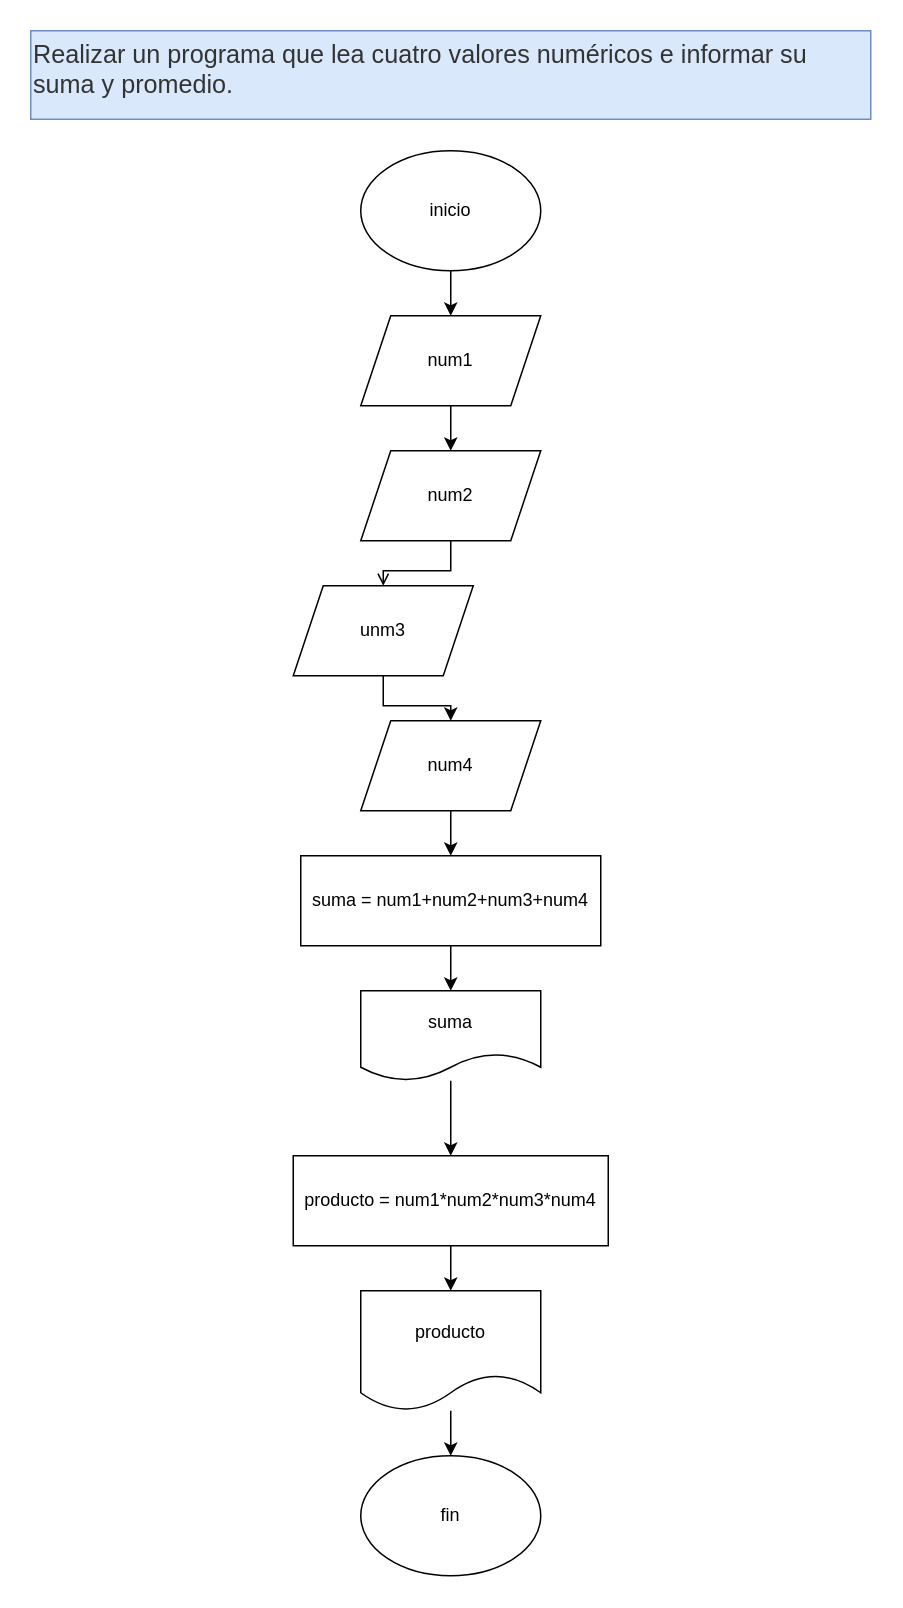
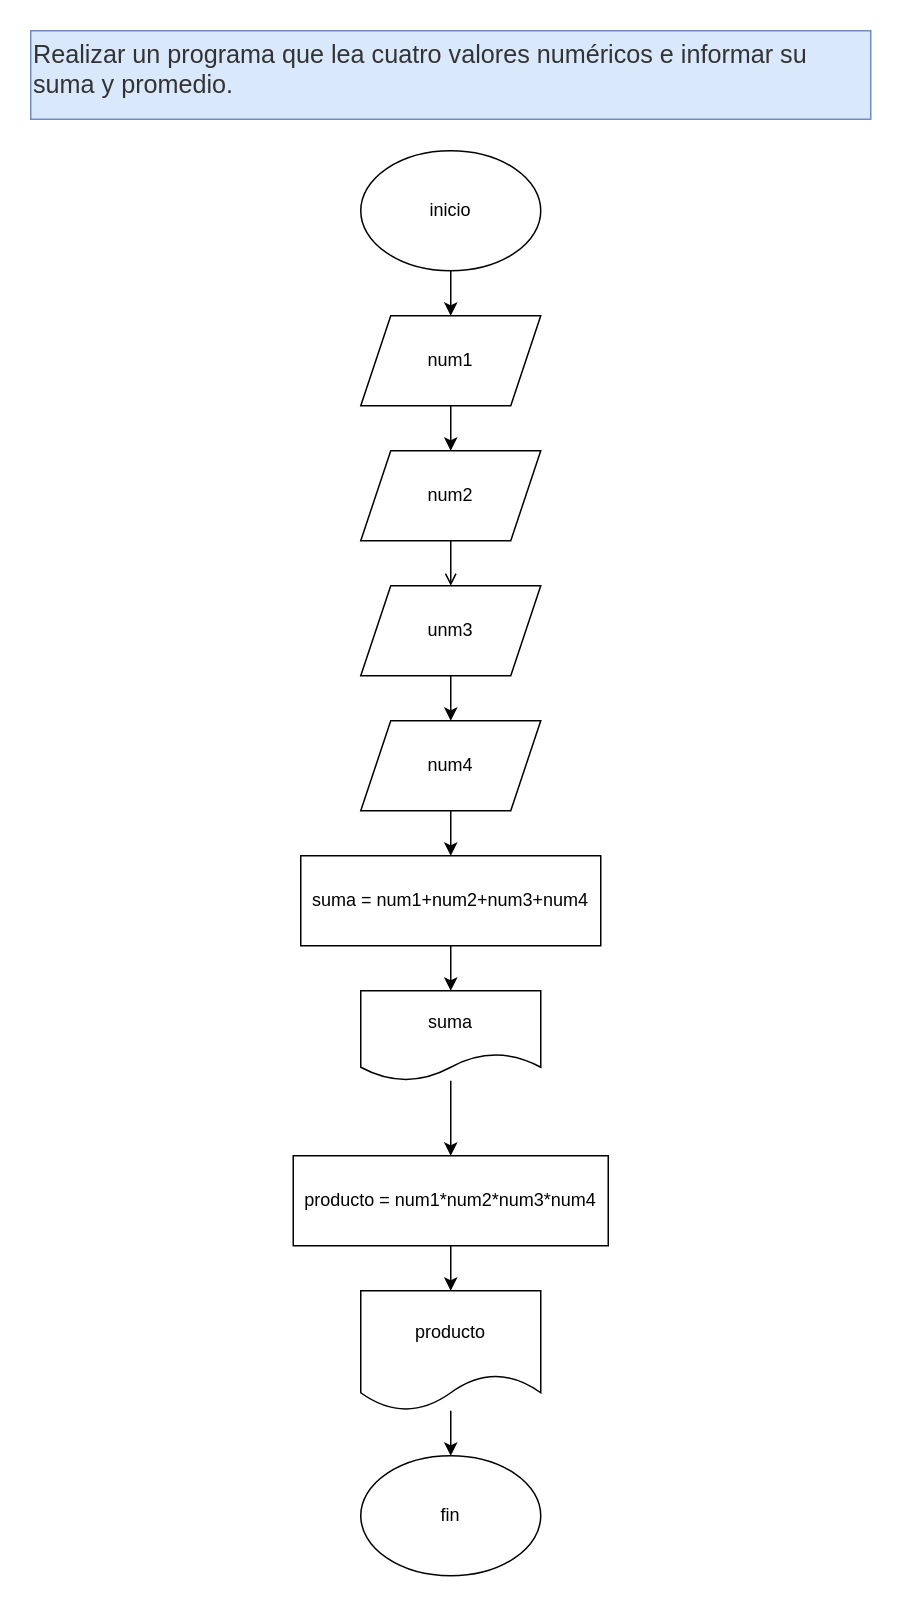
(383, 631) -> (451, 631)
